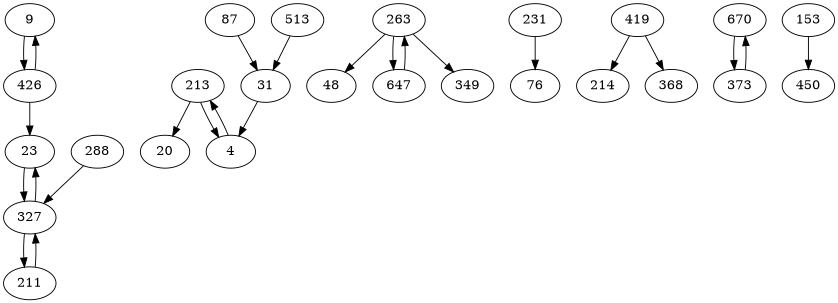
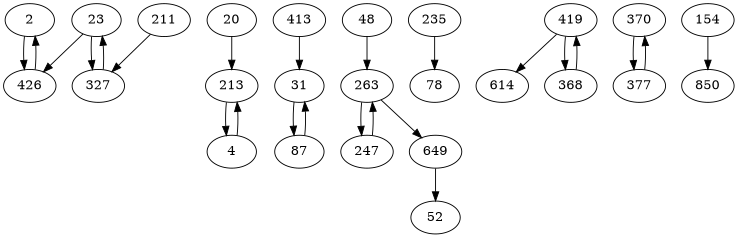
(30, 20) -> (30, 20)
(298, 20) -> (299, 20)
(535, 20) -> (435, 20)
(740, 20) -> (639, 20)
(808, 20) -> (708, 20)
(368, 50) -> (367, 49)
none -> (577, 58)
(399, 86) -> (367, 152)
(468, 86) -> (436, 152)
(535, 86) -> (435, 86)
(603, 86) -> (502, 86)
(740, 86) -> (639, 86)
(808, 86) -> (708, 86)
(30, 114) -> (67, 50)
(184, 115) -> (232, 49)
(250, 115) -> (293, 114)
(97, 152) -> none
none -> (436, 218)
(24, 246) -> none
